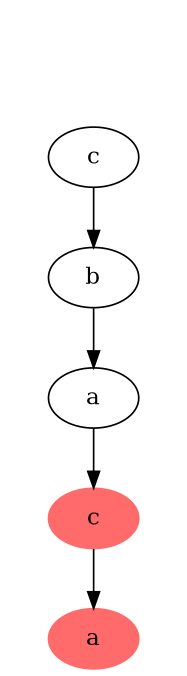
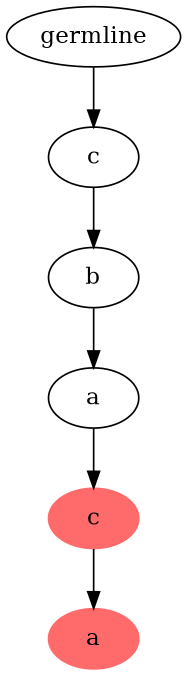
none -> (94, 37)
